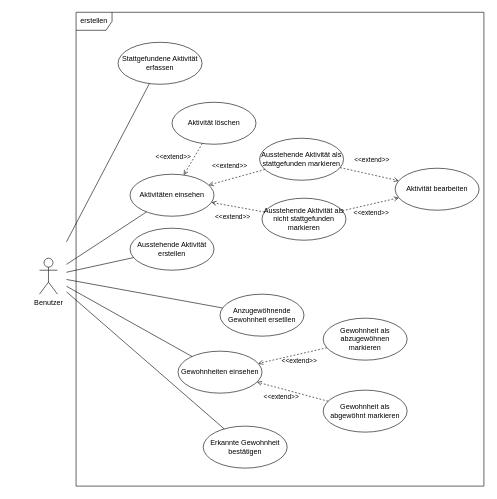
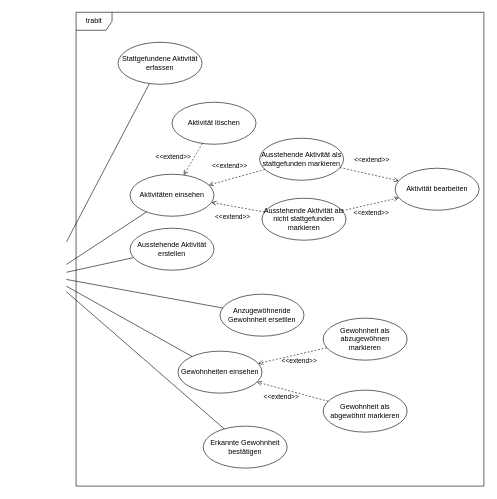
(94, 21) -> (94, 21)
(48, 276) -> none
